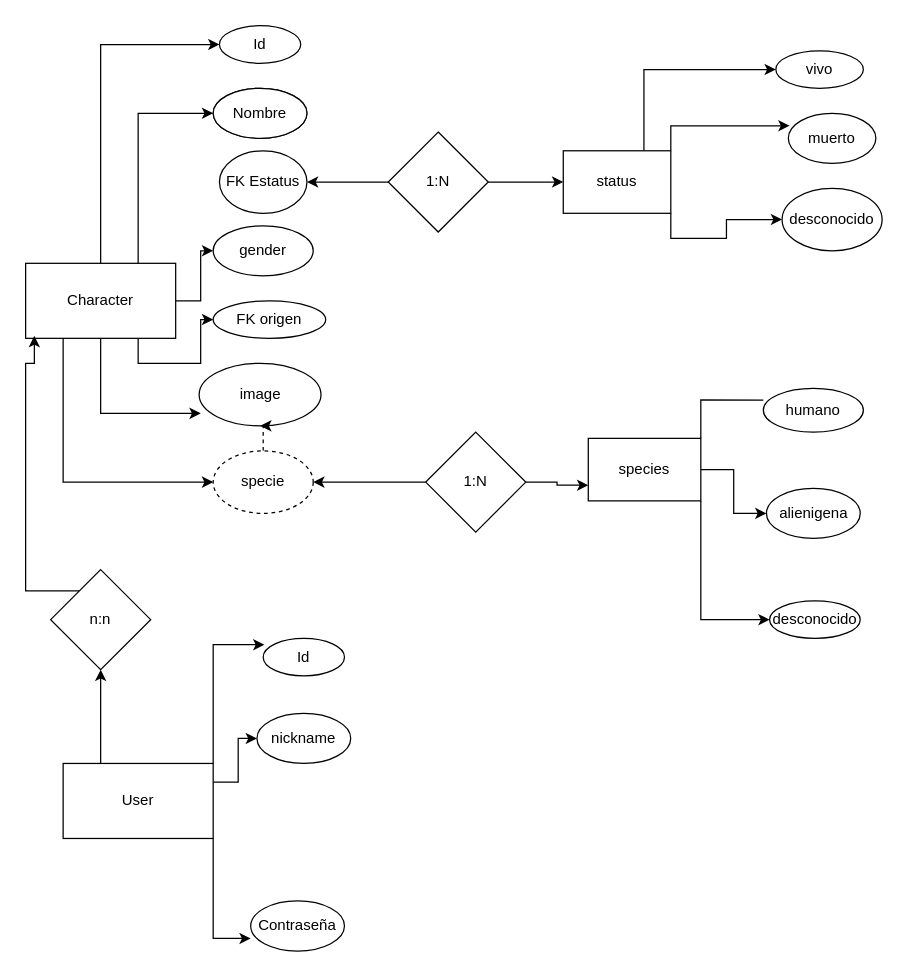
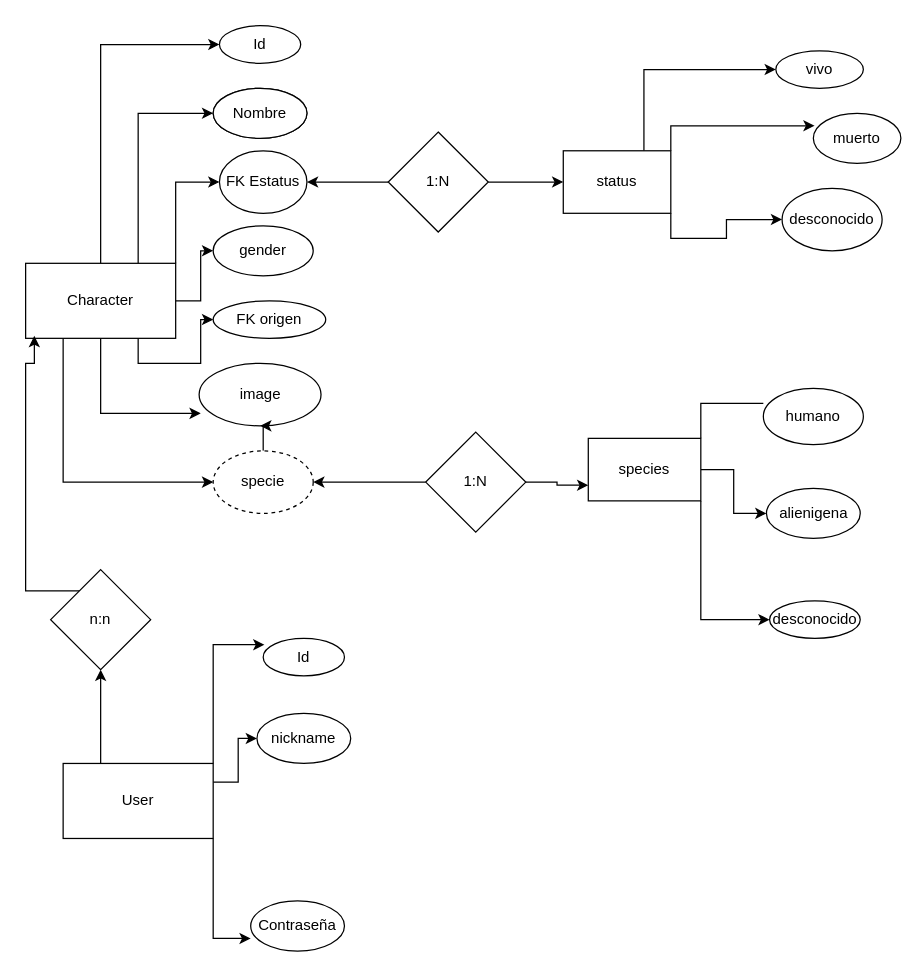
(832, 138) -> (857, 138)
none -> (176, 205)
(813, 410) -> (813, 416)
(263, 437) -> (263, 437)
